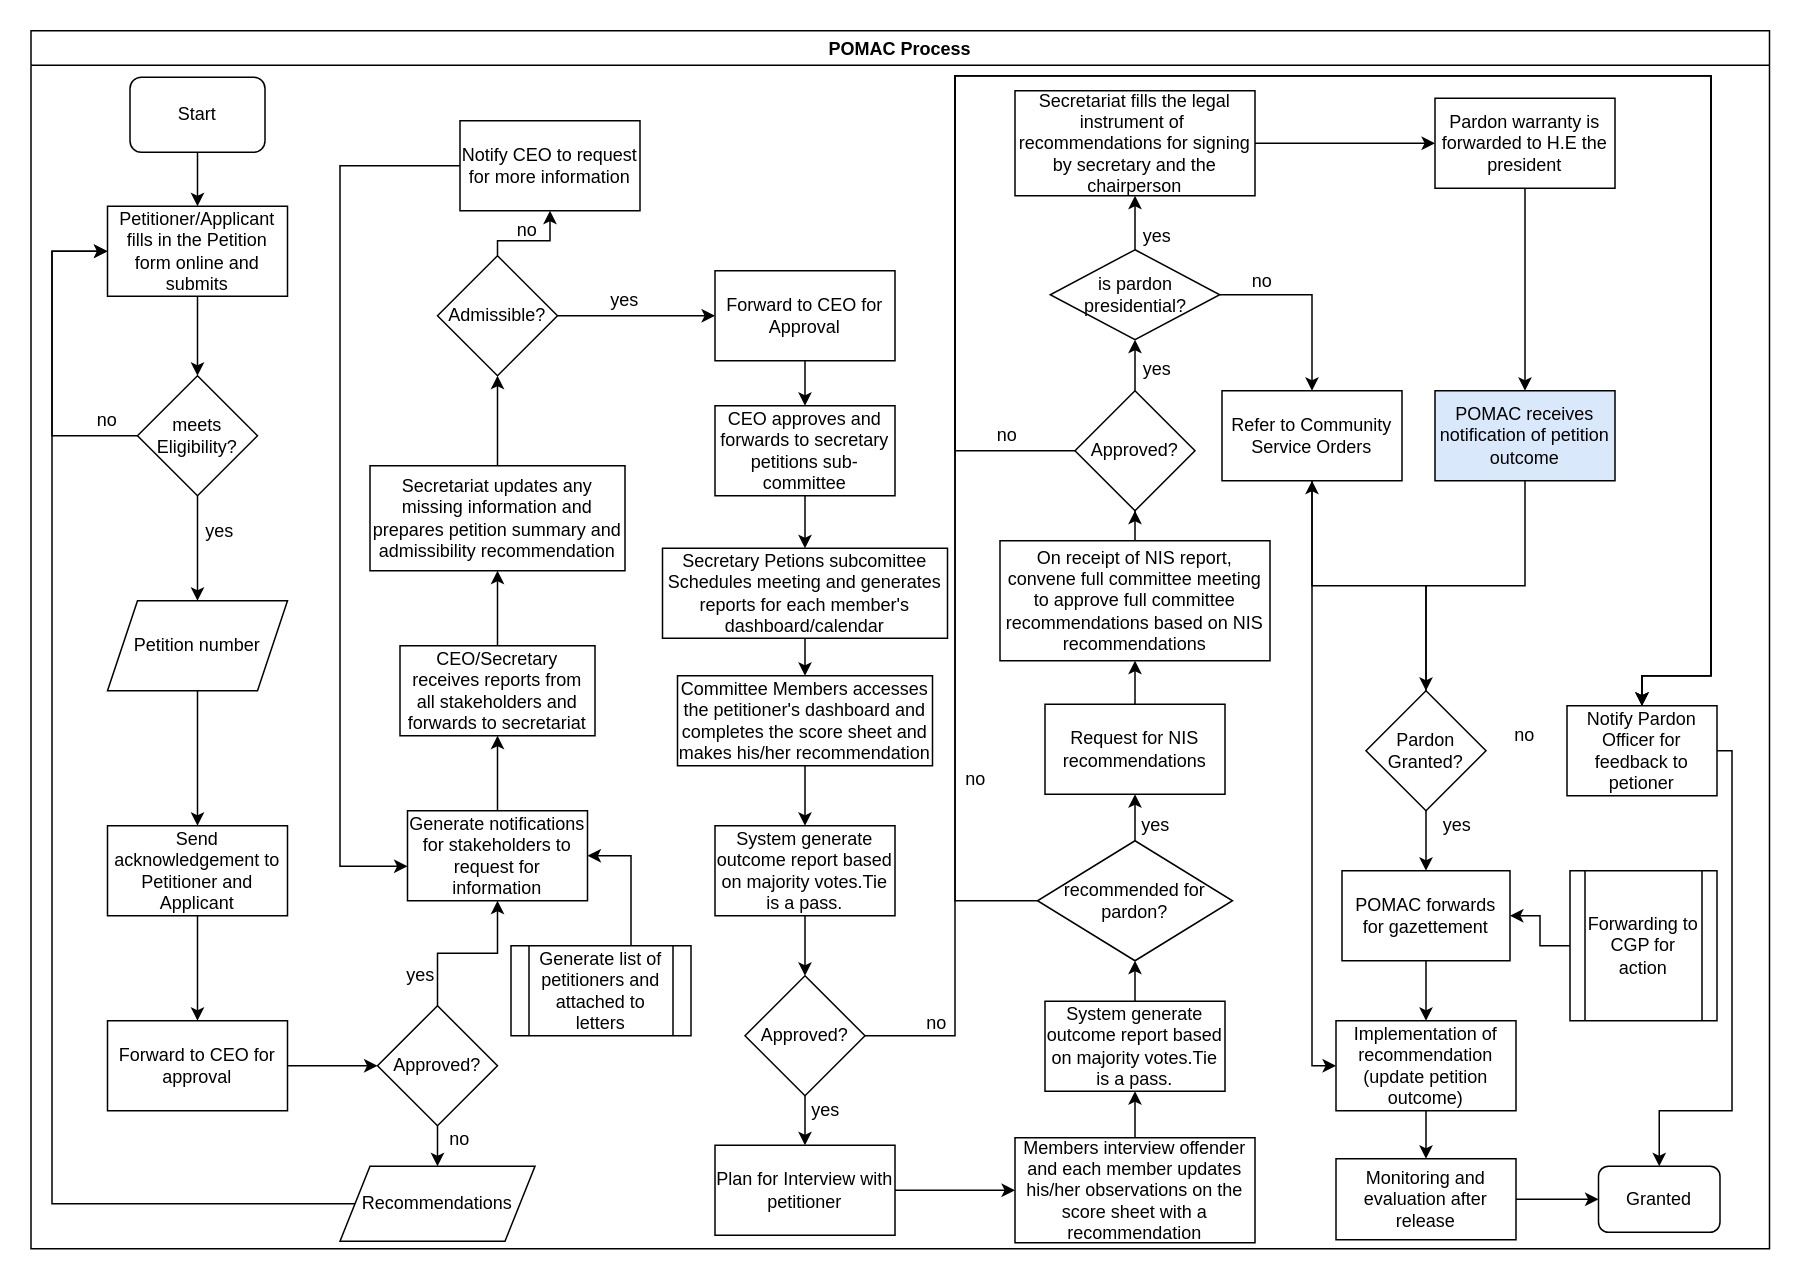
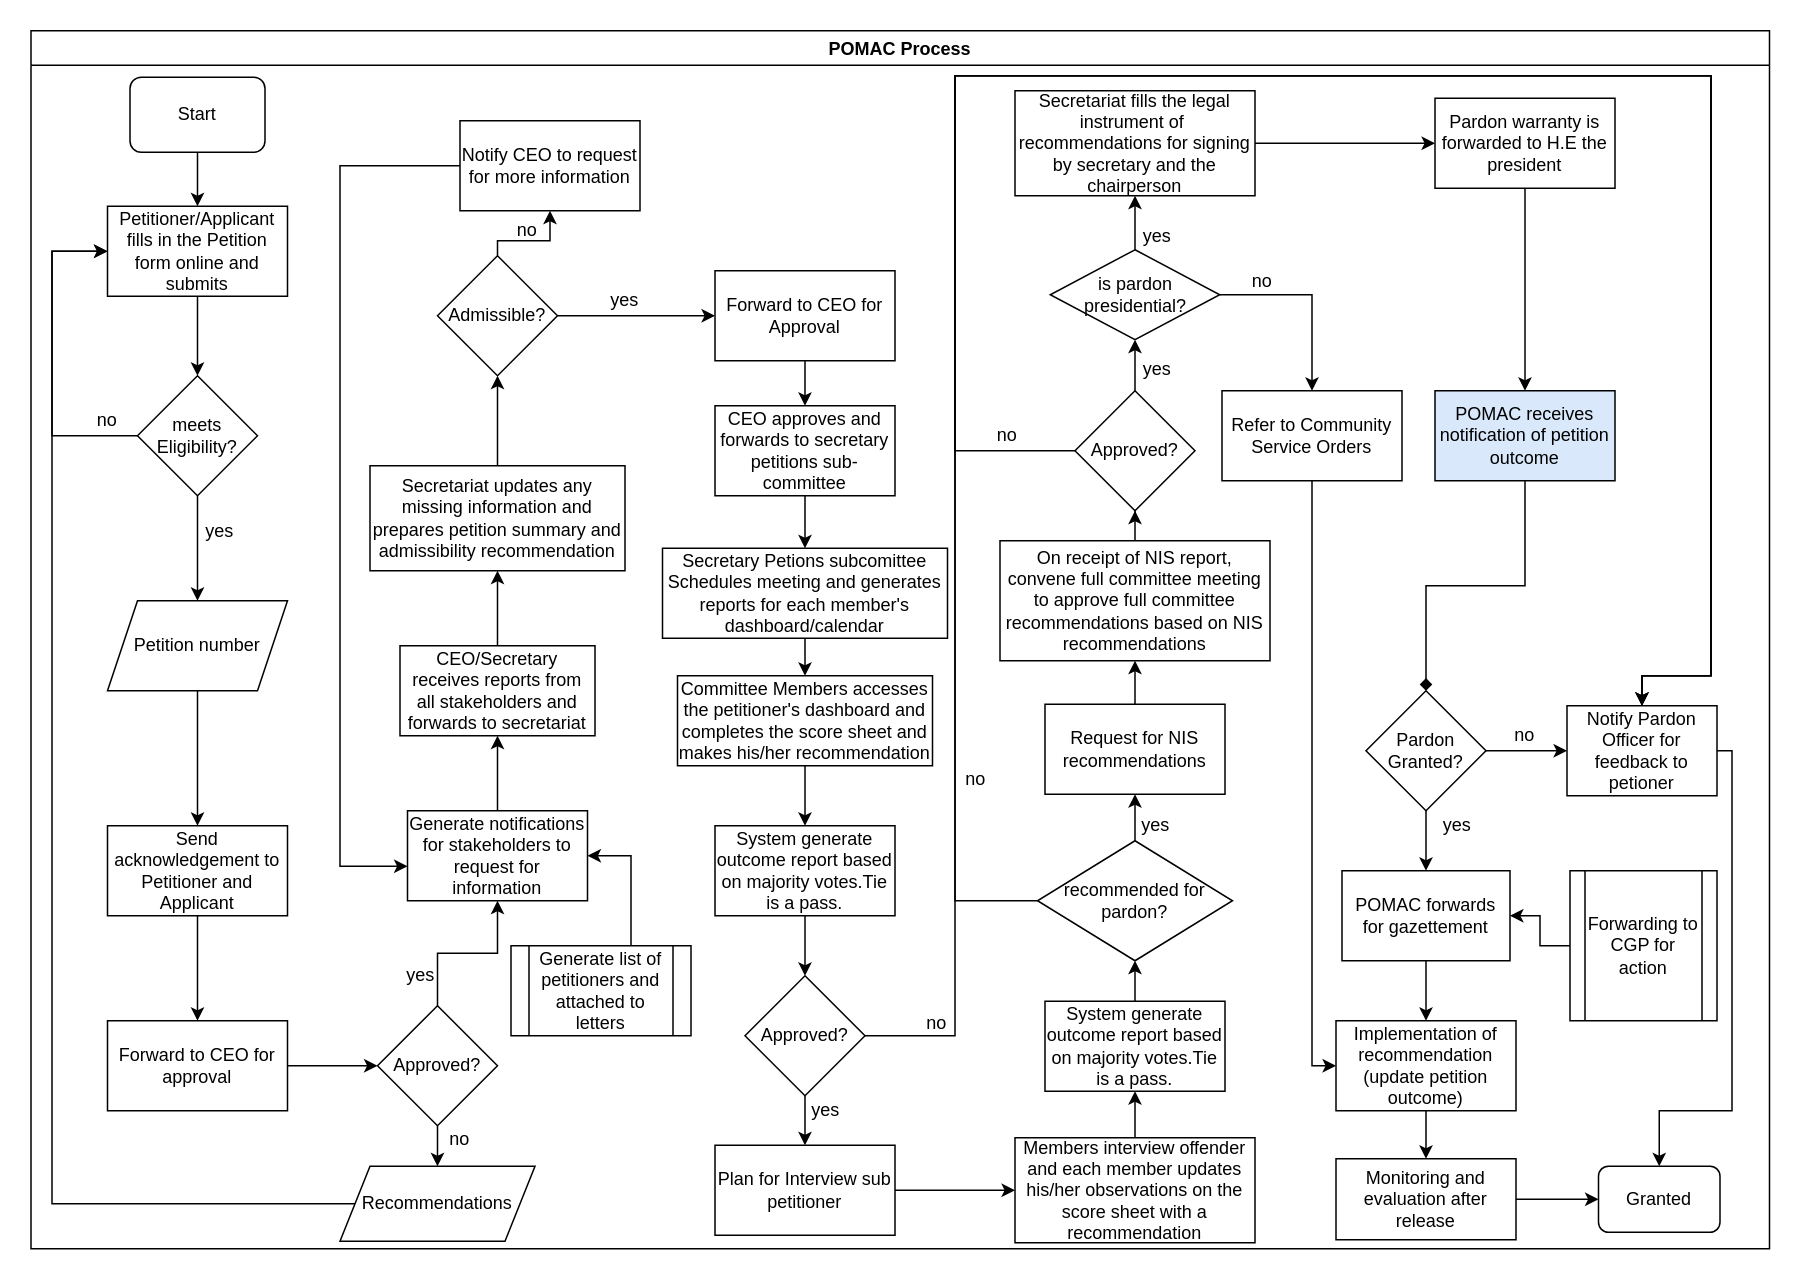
(1369, 586) -> (1521, 751)
(1428, 586) -> (1428, 586)
(805, 1190) -> (805, 1190)
